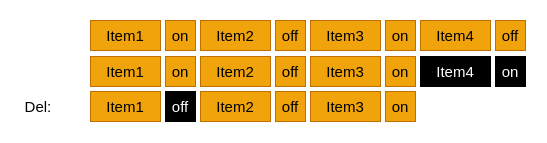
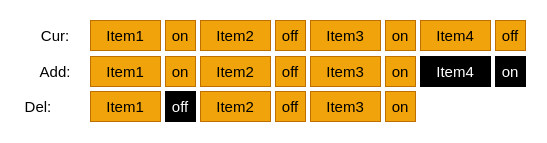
none -> (56, 36)
none -> (56, 72)
